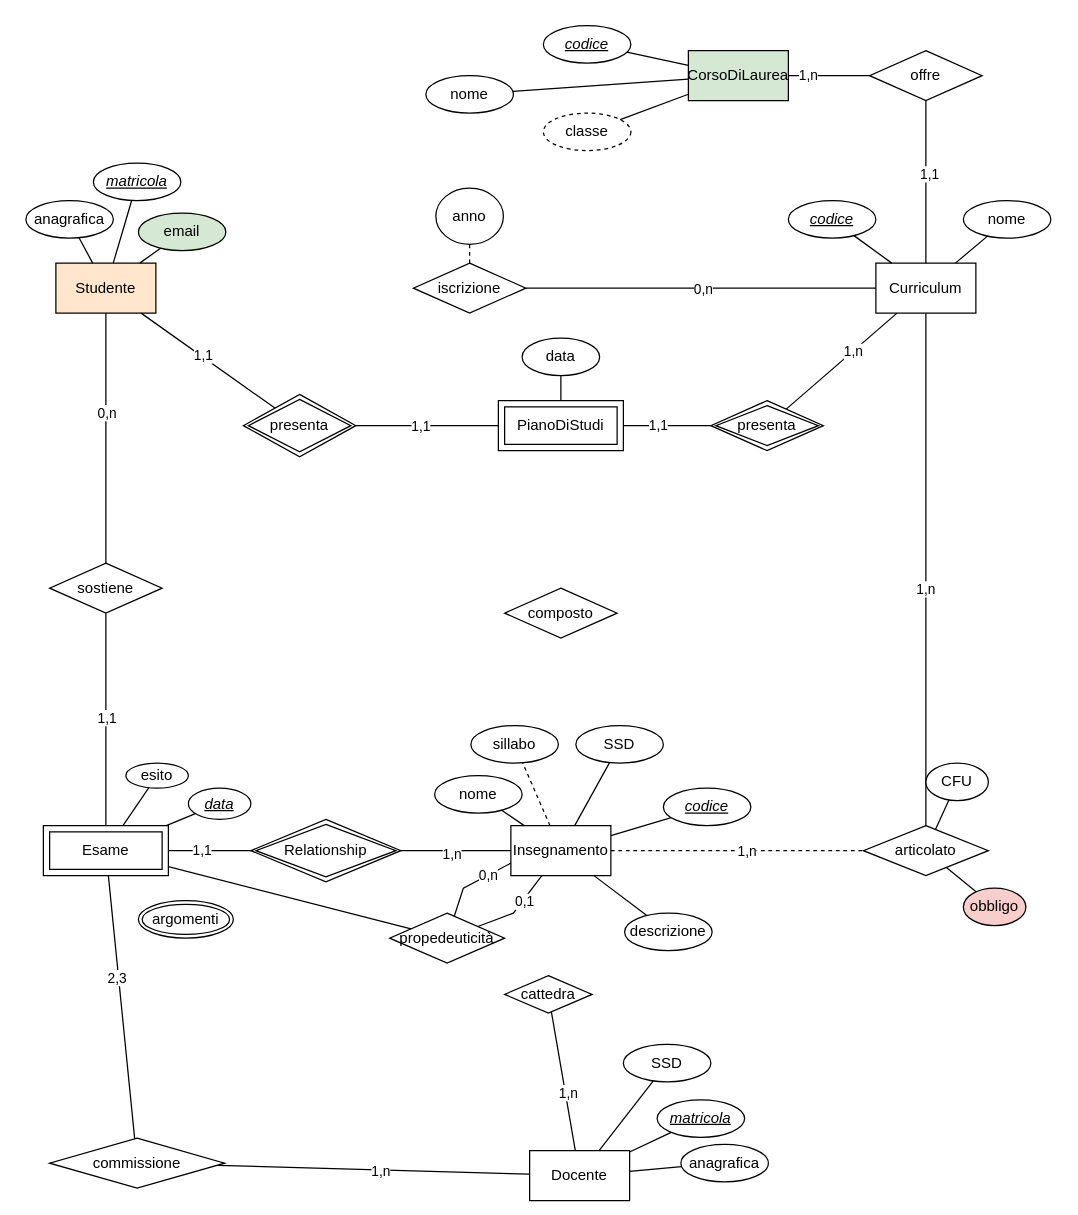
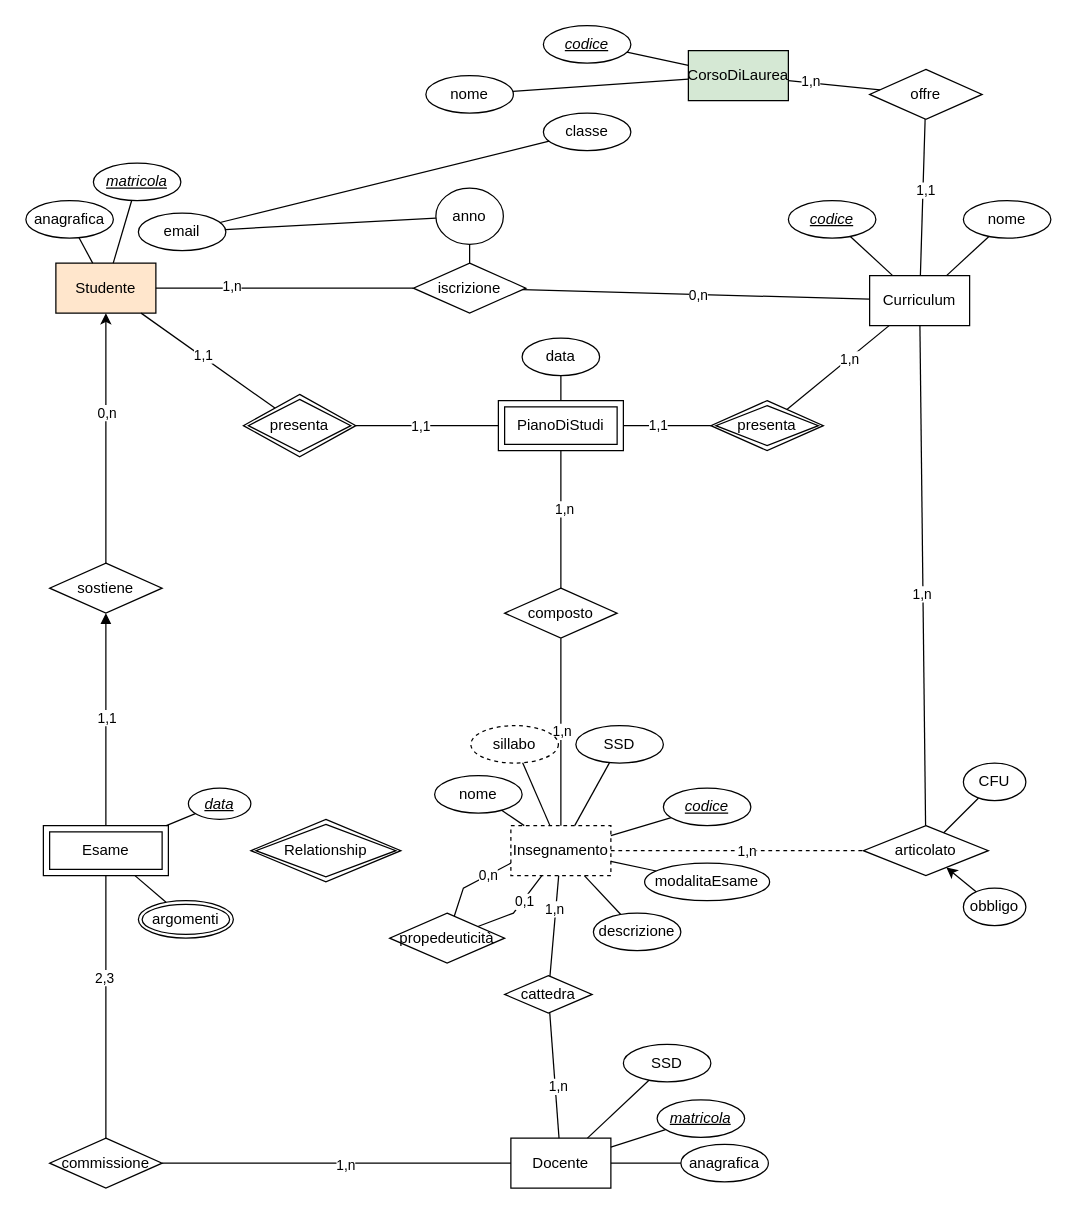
(926, 76) -> (926, 94)
(654, 107) -> (385, 182)
(587, 132) -> (587, 132)
(182, 232) -> (182, 232)
(469, 254) -> (469, 254)
(150, 255) -> (330, 224)
none -> (284, 288)
(926, 288) -> (919, 301)
(106, 319) -> (106, 323)
none -> (561, 520)
(106, 620) -> (106, 624)
(514, 744) -> (514, 744)
(157, 776) -> none
none -> (561, 780)
(957, 782) -> (994, 782)
(536, 794) -> (536, 794)
(135, 807) -> none
(209, 851) -> none
(456, 851) -> none
(561, 851) -> (561, 851)
none -> (633, 866)
(951, 871) -> (953, 873)
none -> (707, 882)
(289, 898) -> (150, 889)
(994, 907) -> (994, 907)
none -> (554, 925)
(668, 932) -> (637, 932)
(137, 1163) -> (106, 1163)
(579, 1176) -> (561, 1163)
